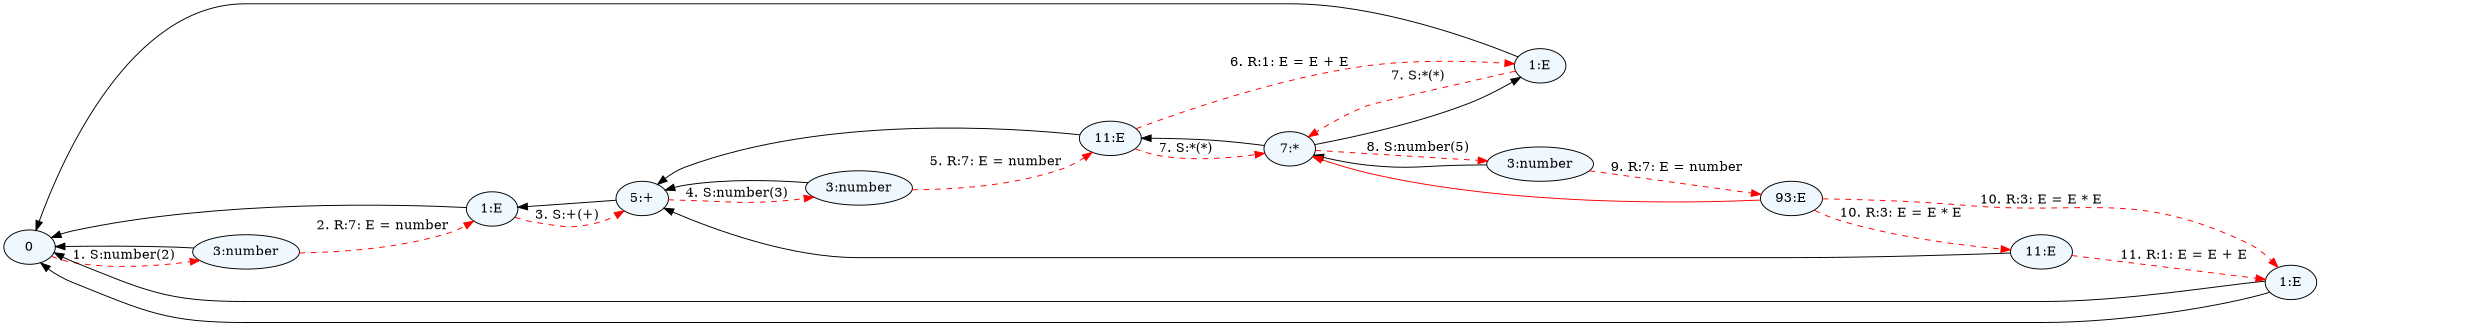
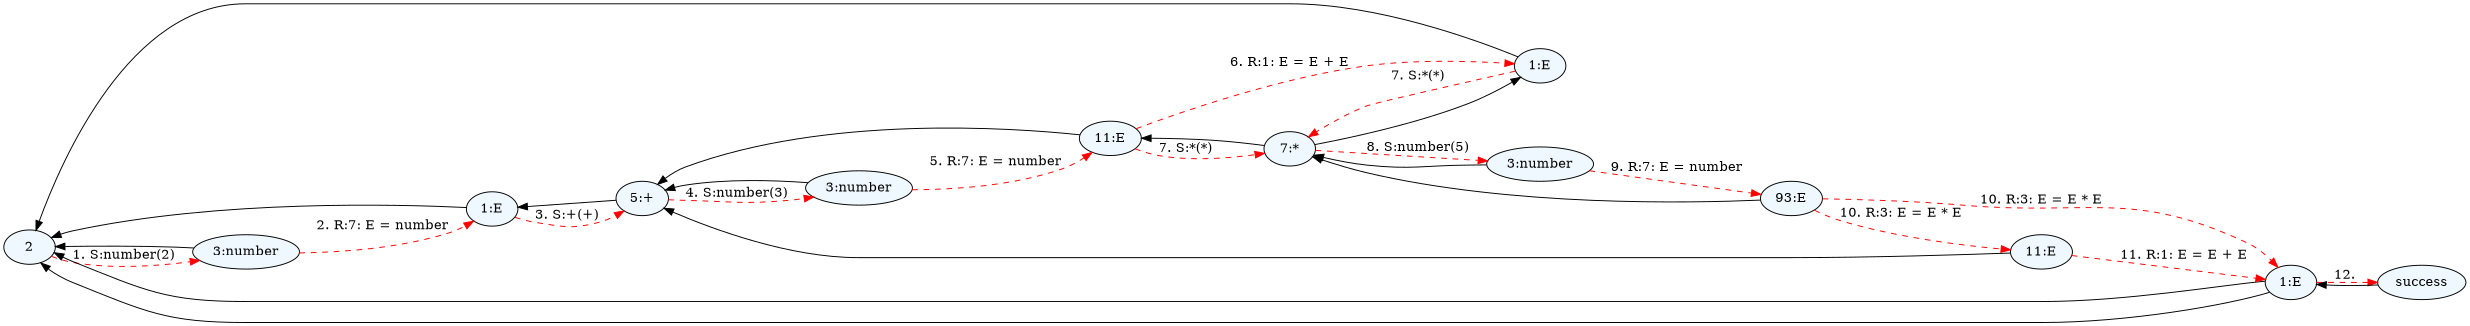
(1539, 197) -> (1539, 197)
(30, 247) -> (30, 247)
none -> (2422, 282)
